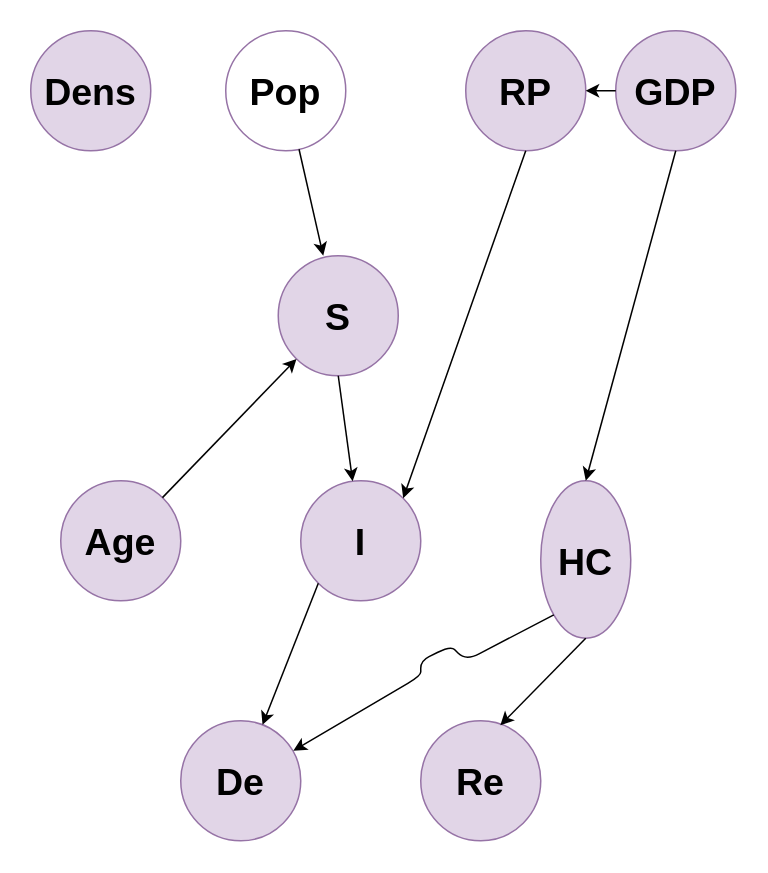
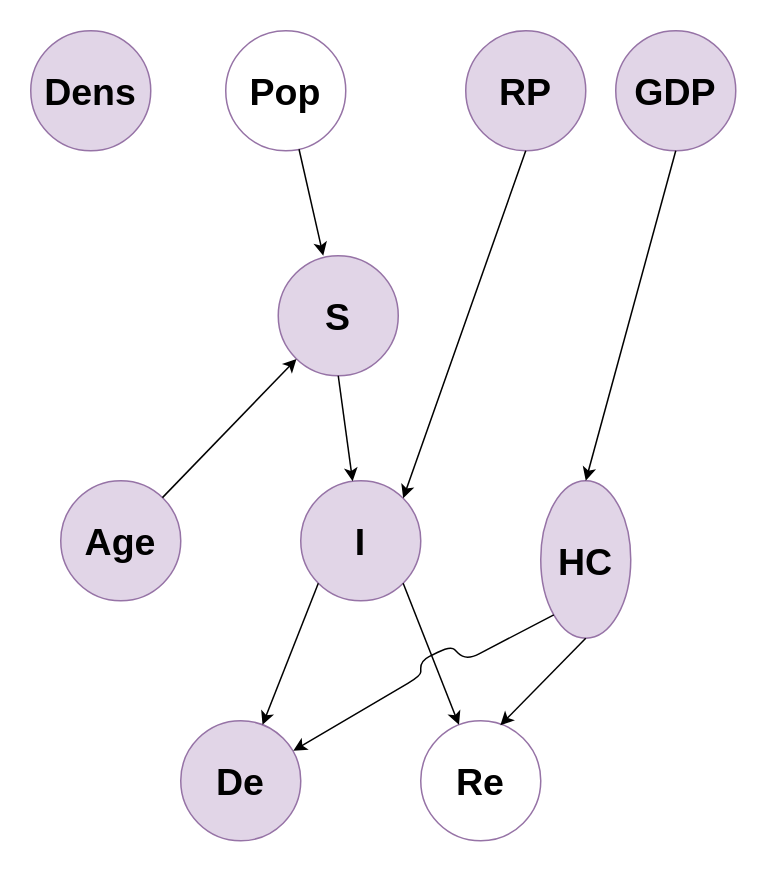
(606, 91) -> none
none -> (429, 650)
(481, 781) -> (481, 781)
